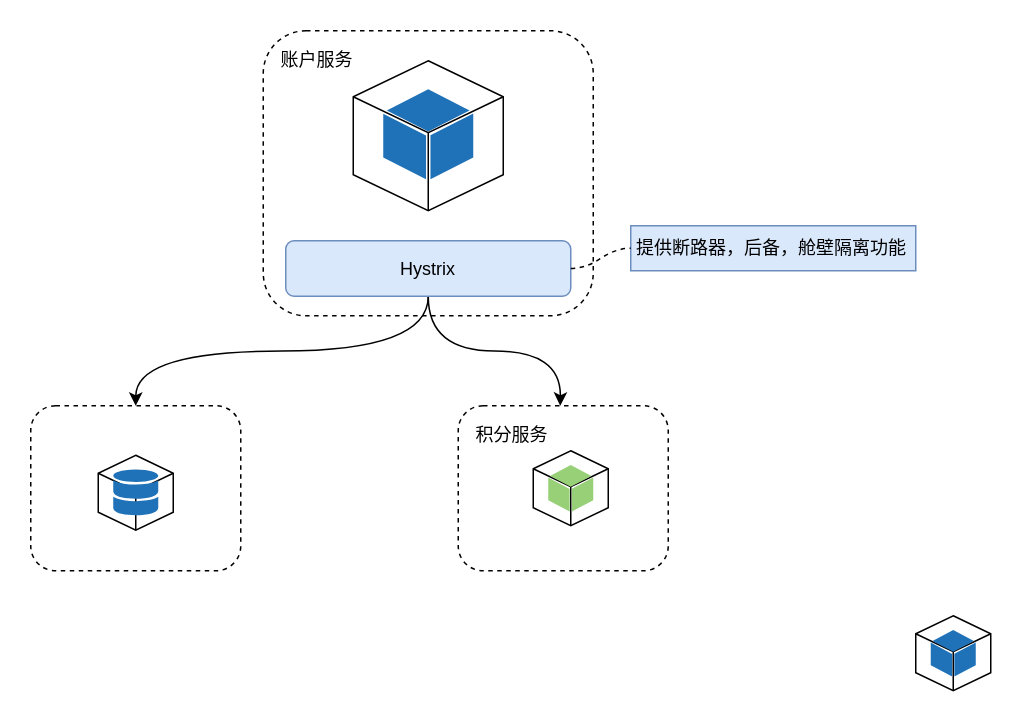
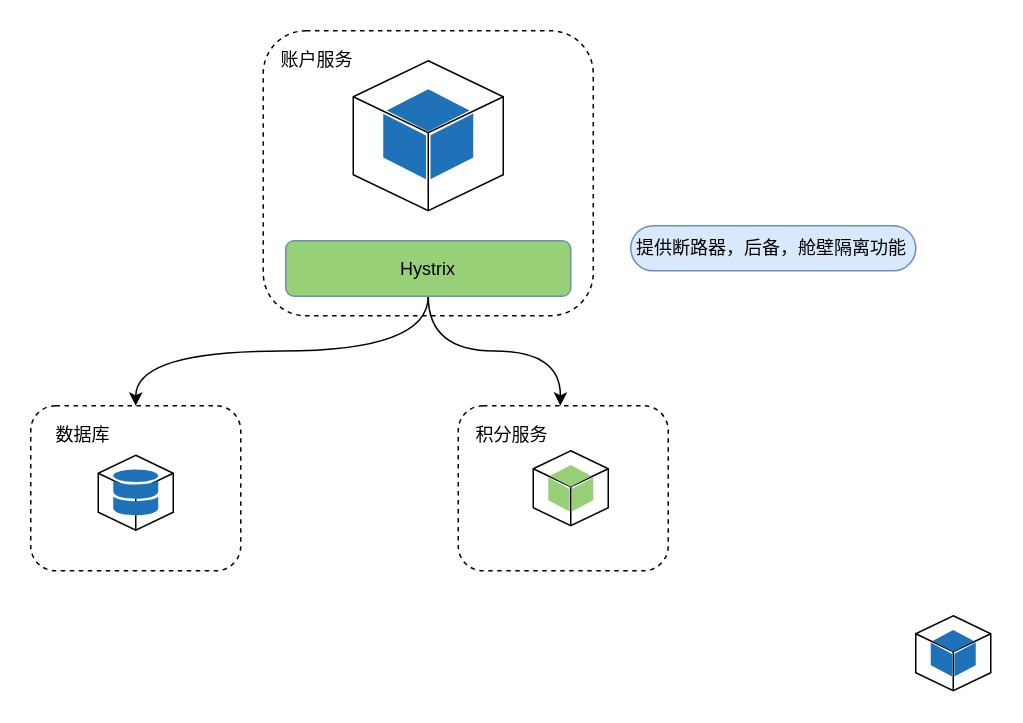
(773, 248) -> (773, 248)
(601, 258) -> none
(428, 269) -> (428, 269)
none -> (98, 436)
